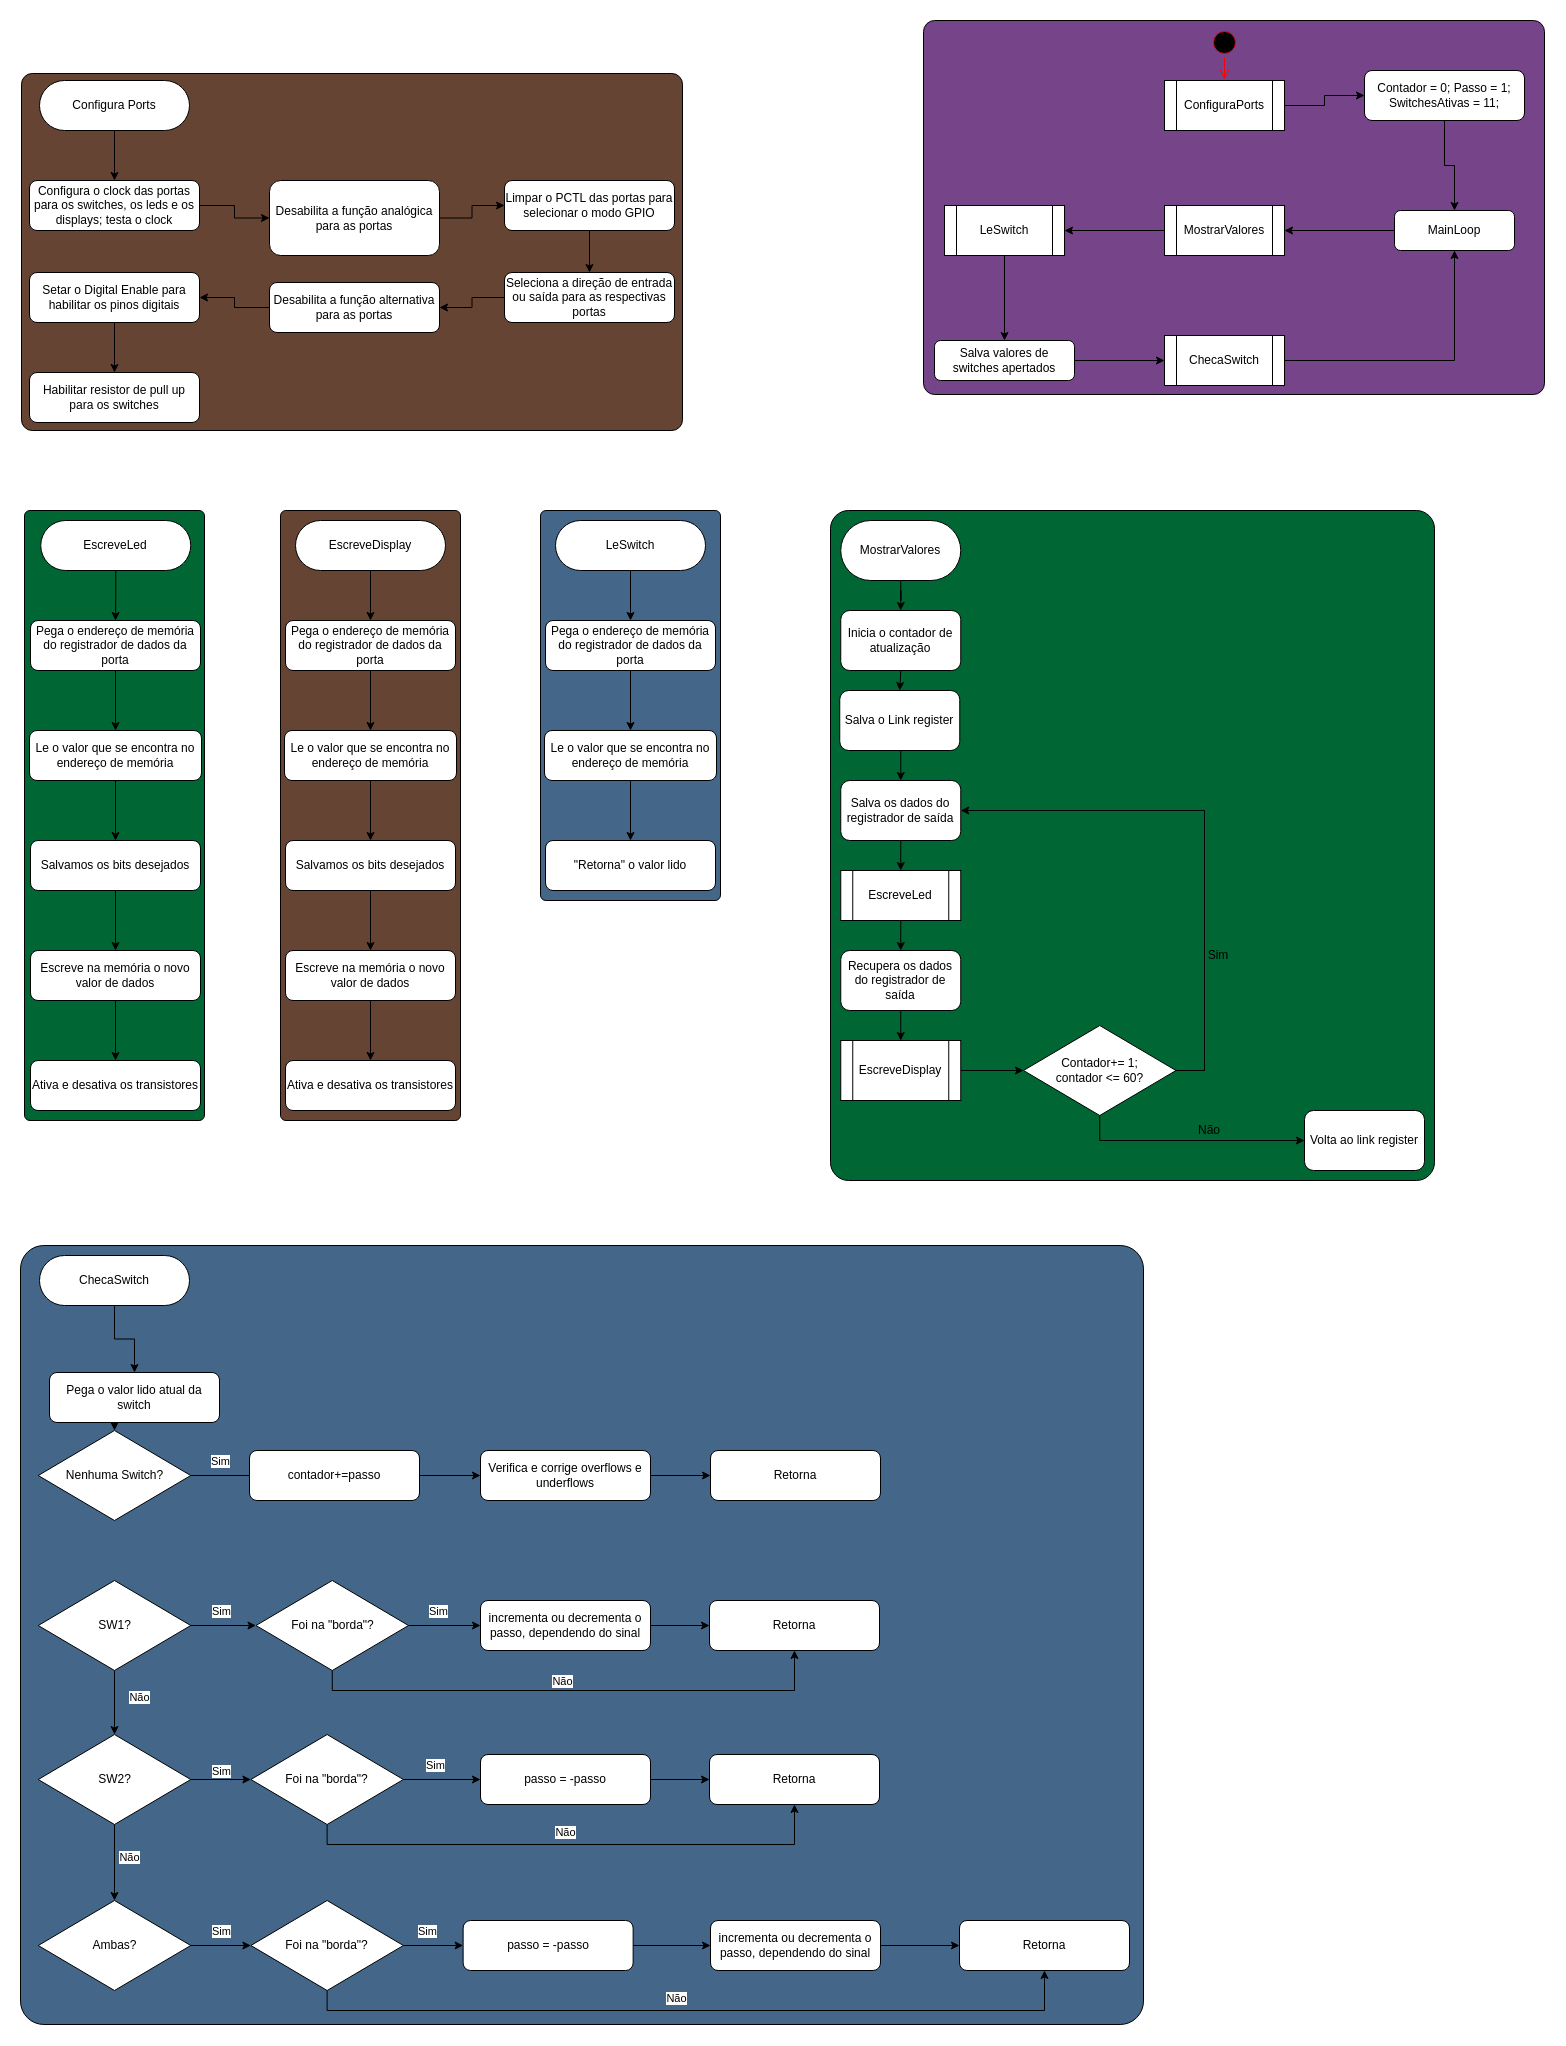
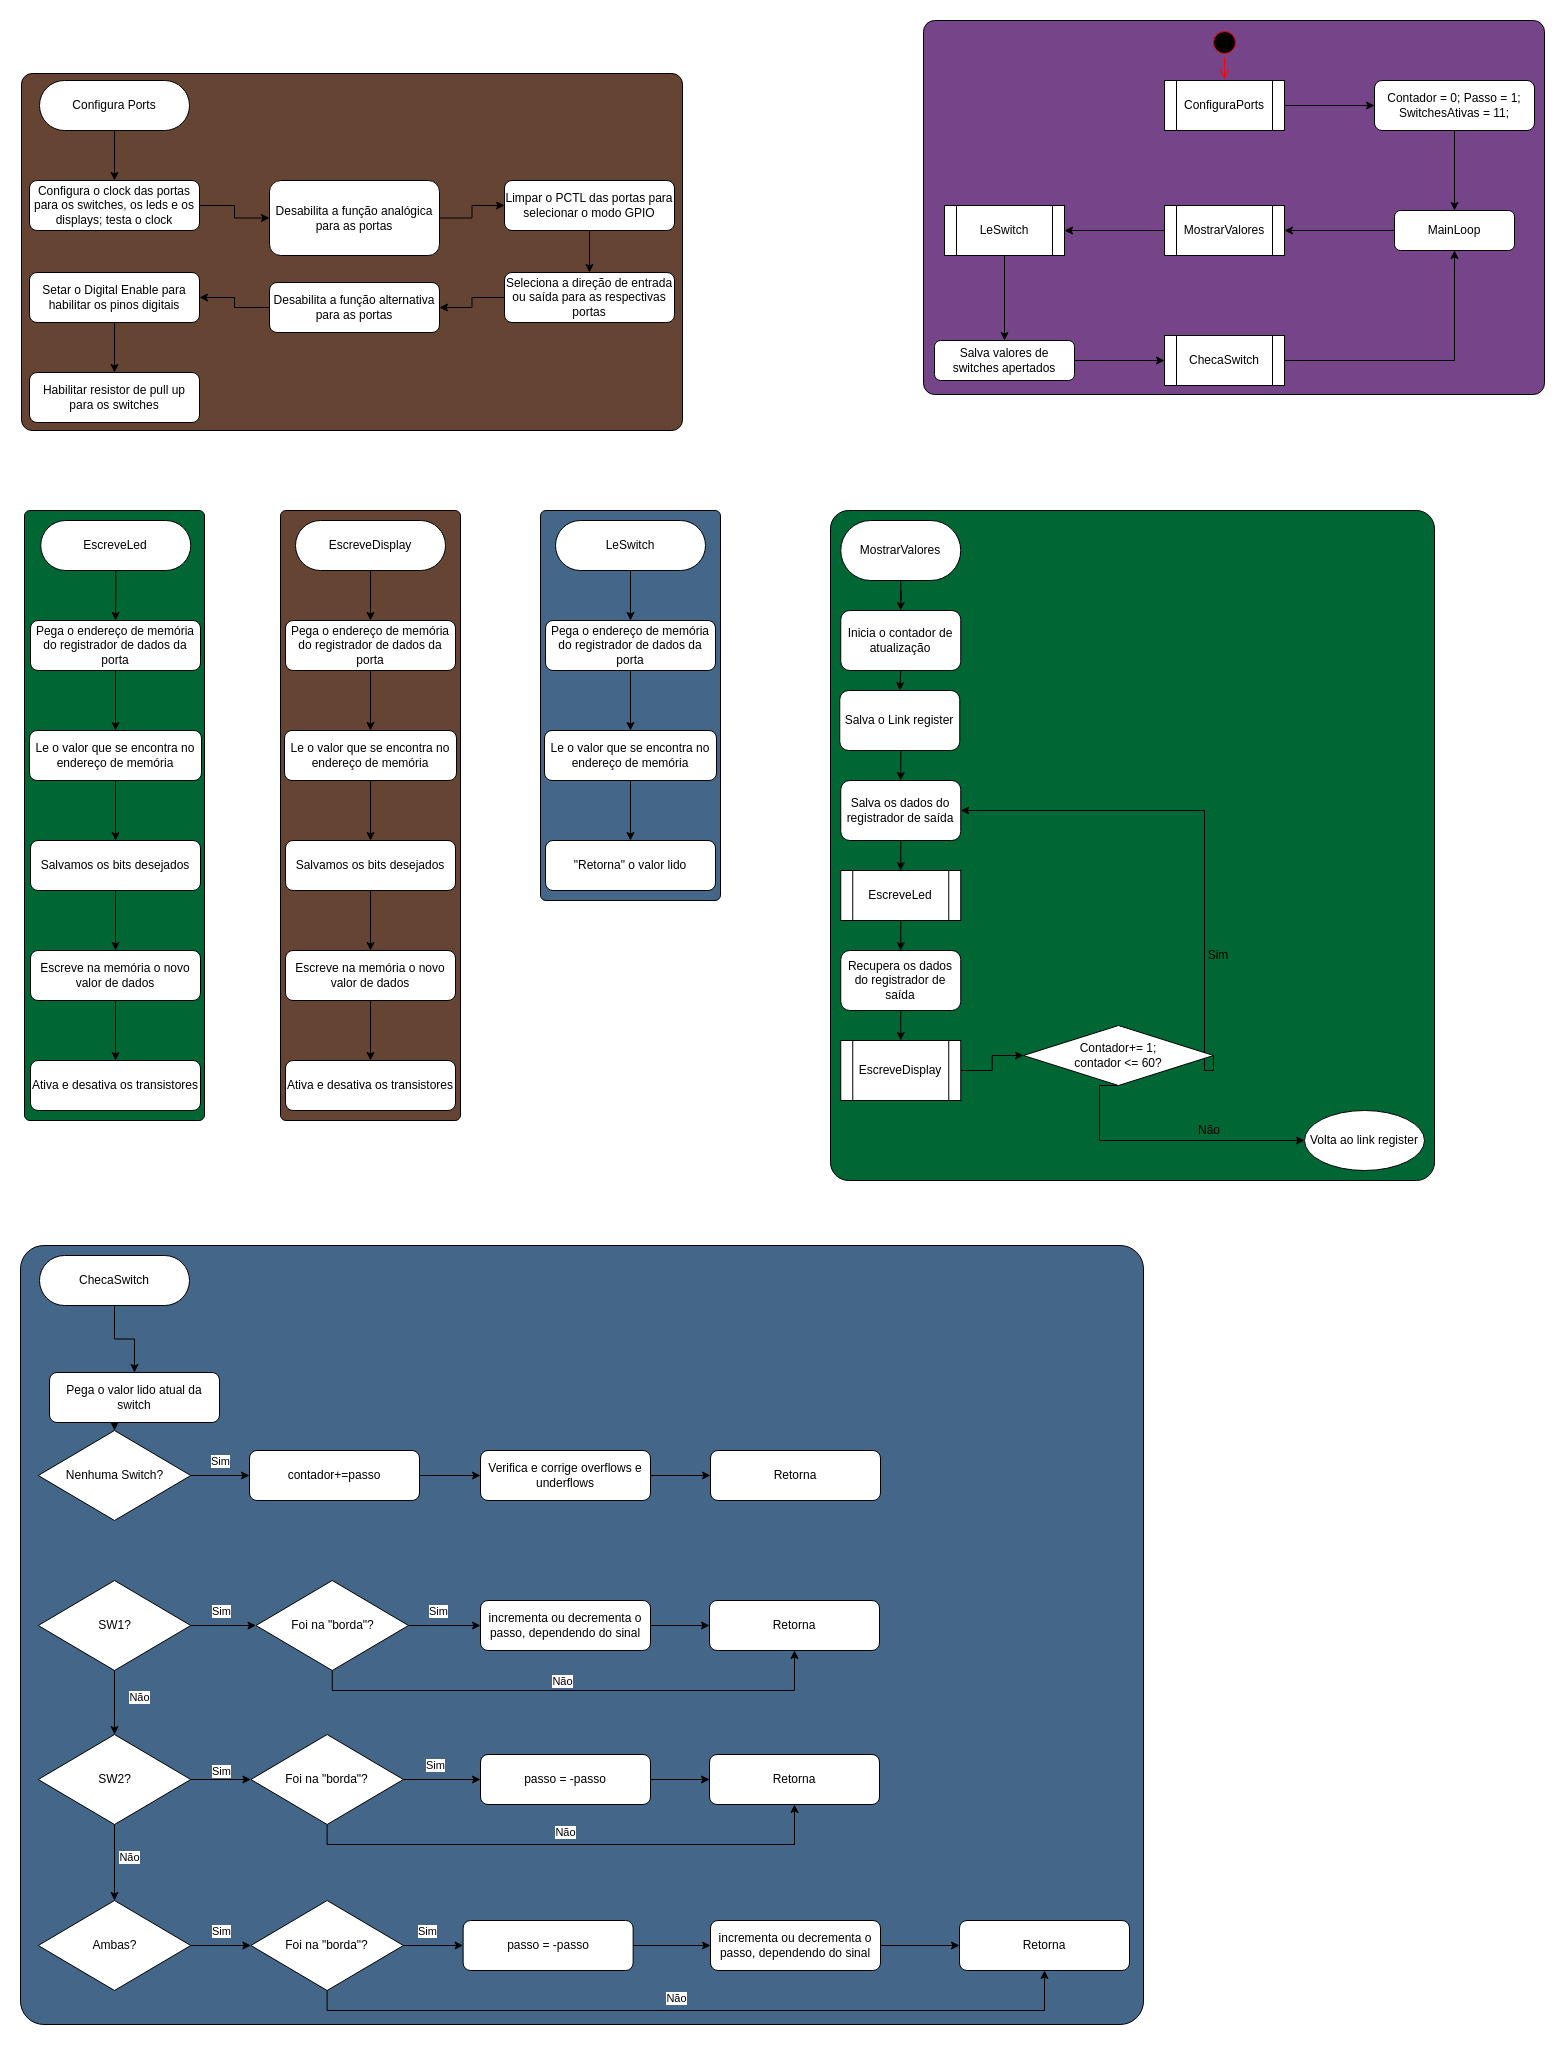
(1445, 96) -> (1455, 106)
(1100, 1071) -> (1119, 1056)
(1365, 1141) -> (1365, 1141)
(243, 1476) -> (241, 1476)
